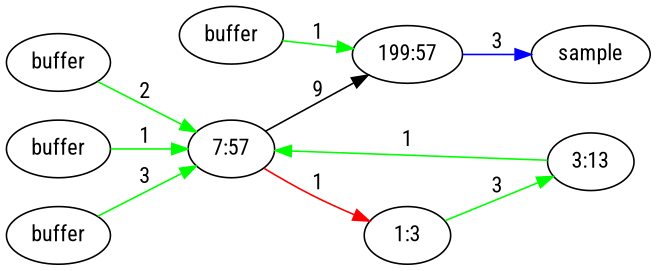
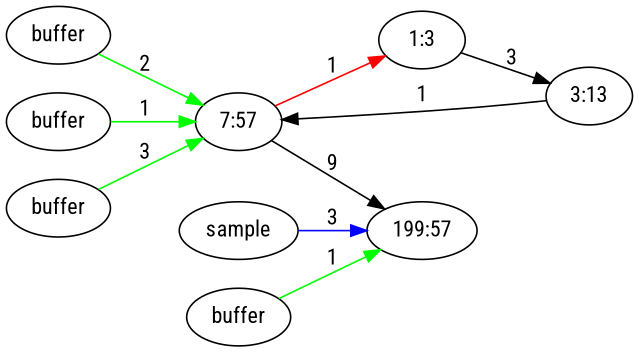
(489, 54) -> (324, 231)
(420, 156) -> (422, 111)
(492, 202) -> (498, 65)
